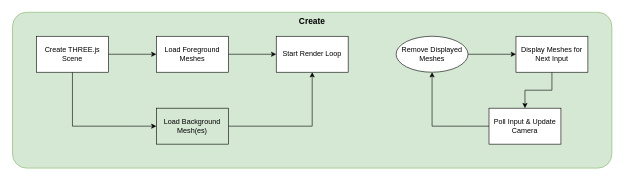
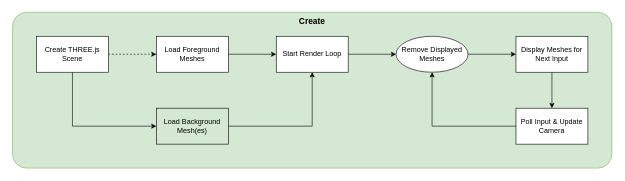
(130, 54) -> (130, 54)
none -> (390, 54)
(525, 126) -> (552, 126)
